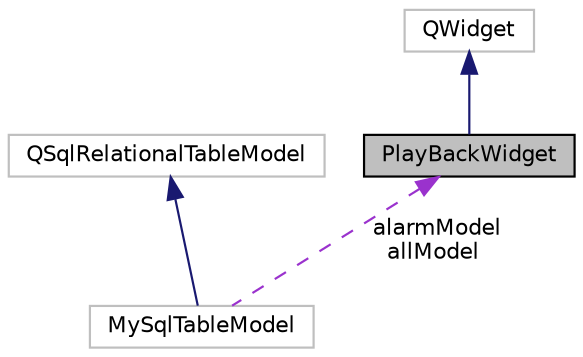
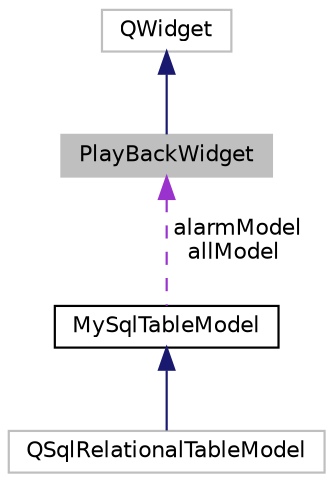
(469, 156) -> (167, 156)
(187, 252) -> (167, 400)
(202, 327) -> (167, 327)
